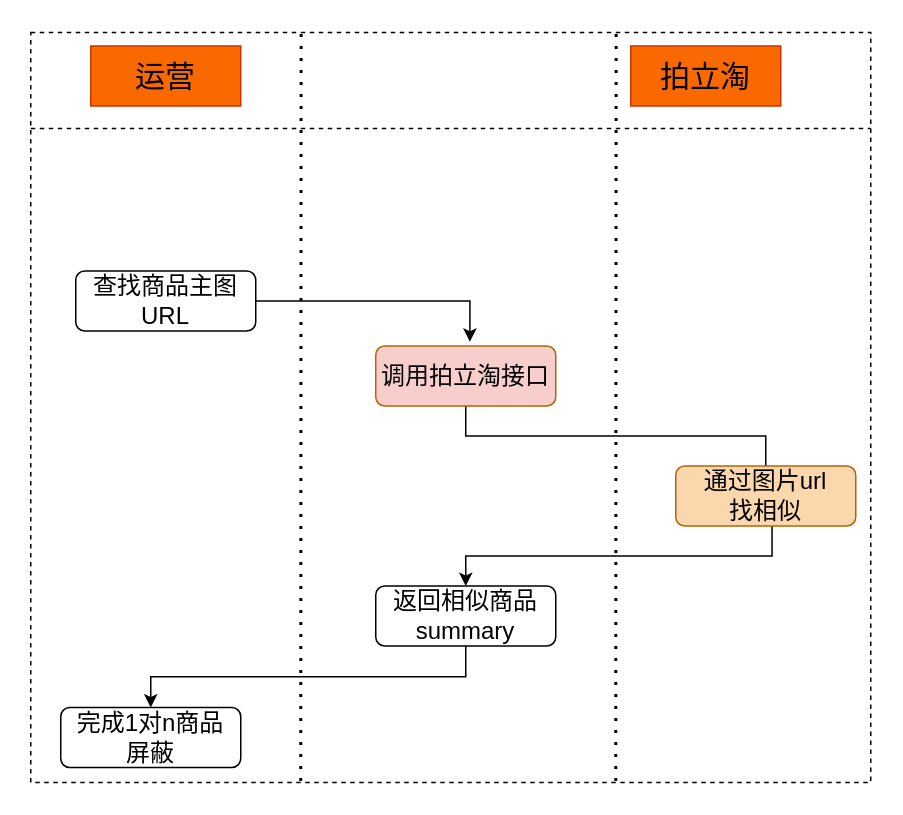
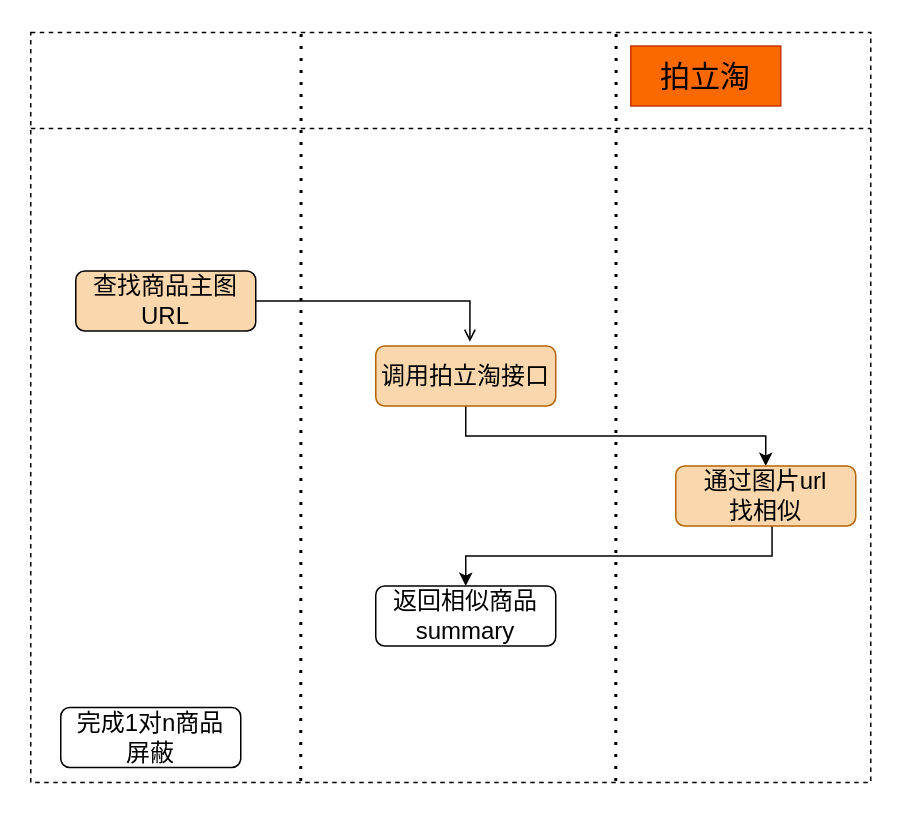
(166, 76) -> none
(166, 301) -> (166, 301)
(470, 330) -> (470, 332)
(466, 376) -> (466, 376)
(766, 458) -> (766, 454)
(313, 677) -> none
